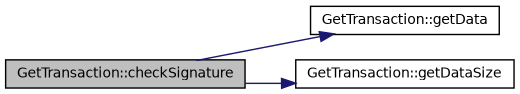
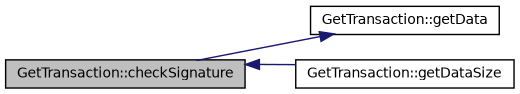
(263, 83) -> (278, 64)
